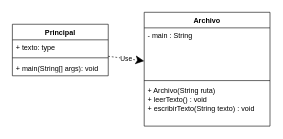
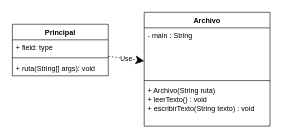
(39, 48) -> (37, 48)
(61, 73) -> (61, 73)
